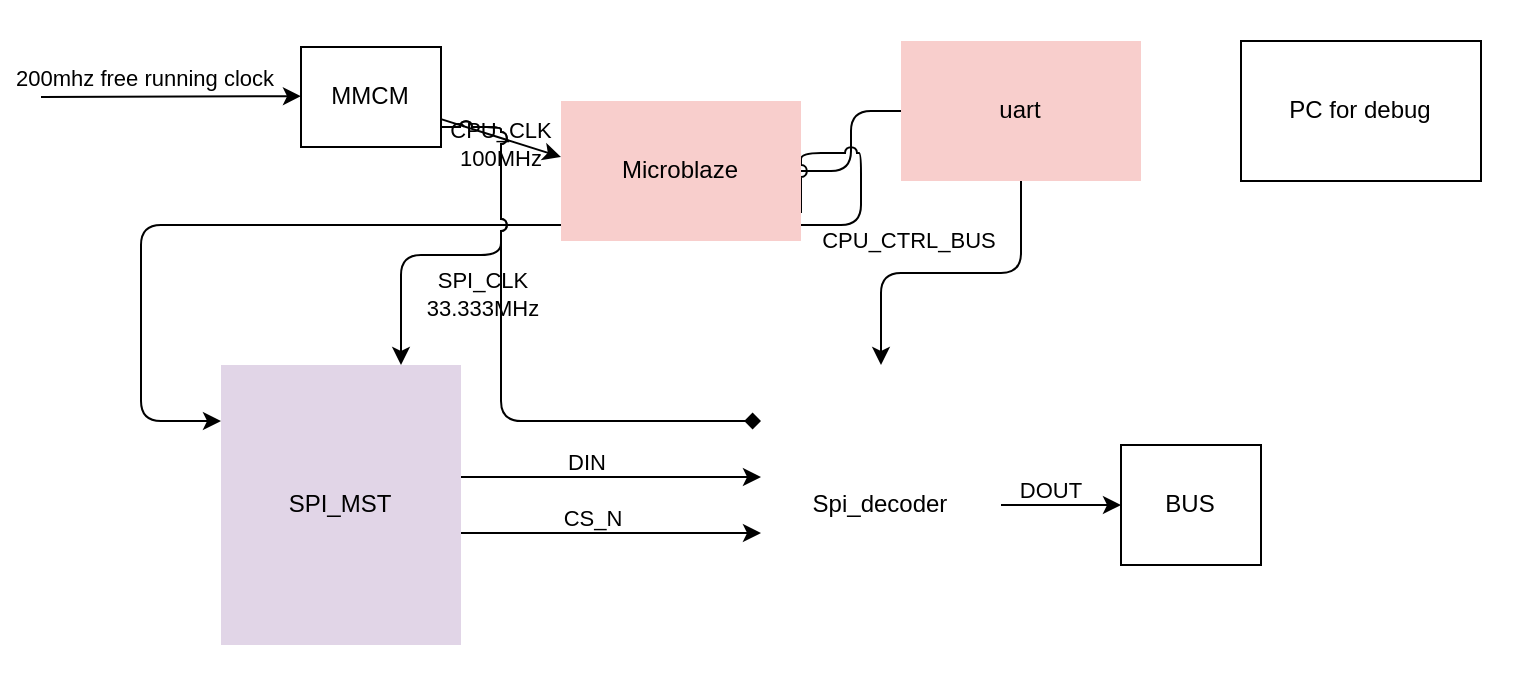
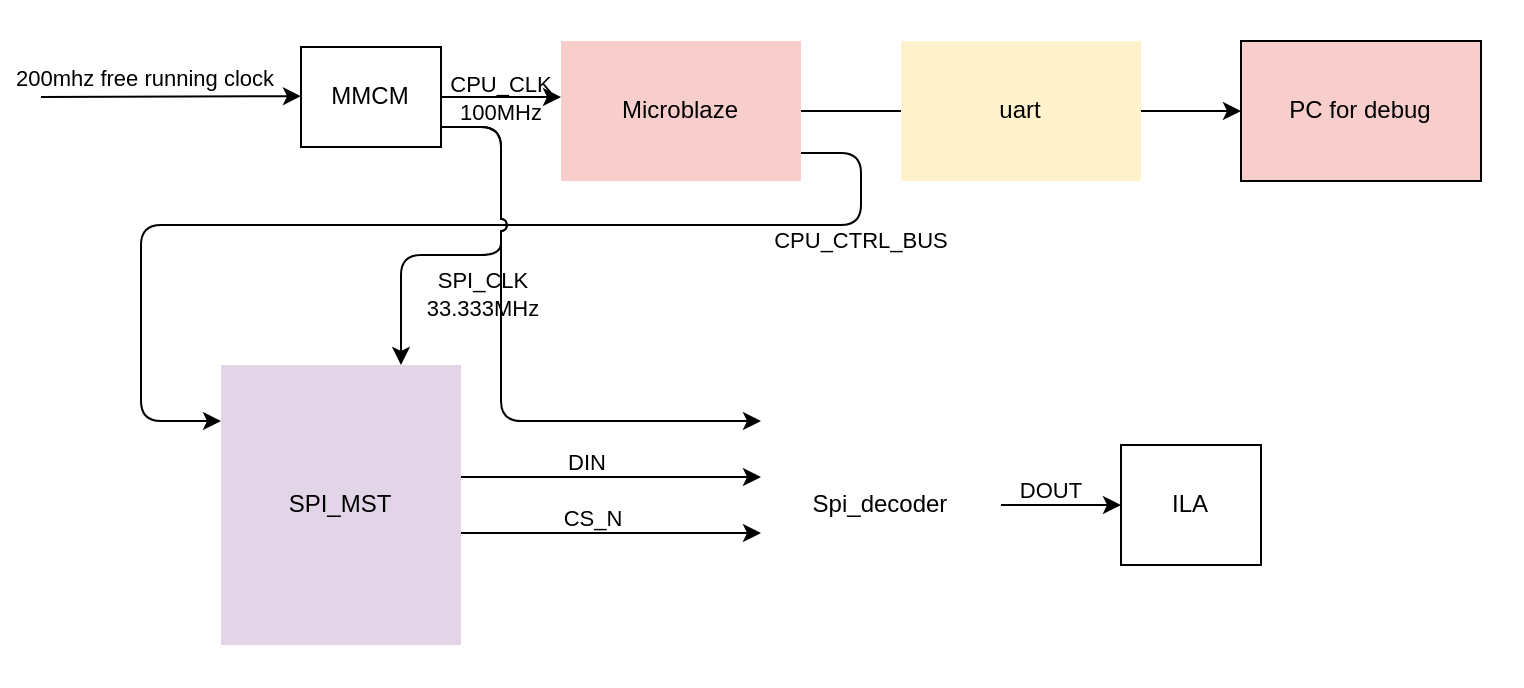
(1021, 111) -> (1021, 111)
(1361, 111) -> (1361, 111)
(681, 171) -> (681, 111)
(958, 273) -> (1184, 111)
(744, 421) -> (745, 421)
(1191, 505) -> (1191, 505)
